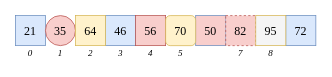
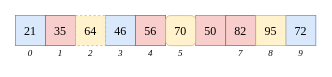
(60, 30) -> (60, 30)
(90, 30) -> (90, 30)
(240, 30) -> (240, 30)
(270, 30) -> (270, 30)
none -> (300, 53)
